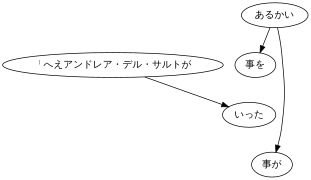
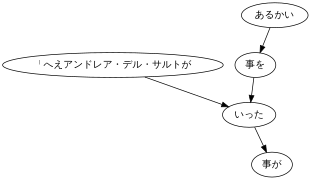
none -> (253, 87)
(284, 87) -> (259, 137)
